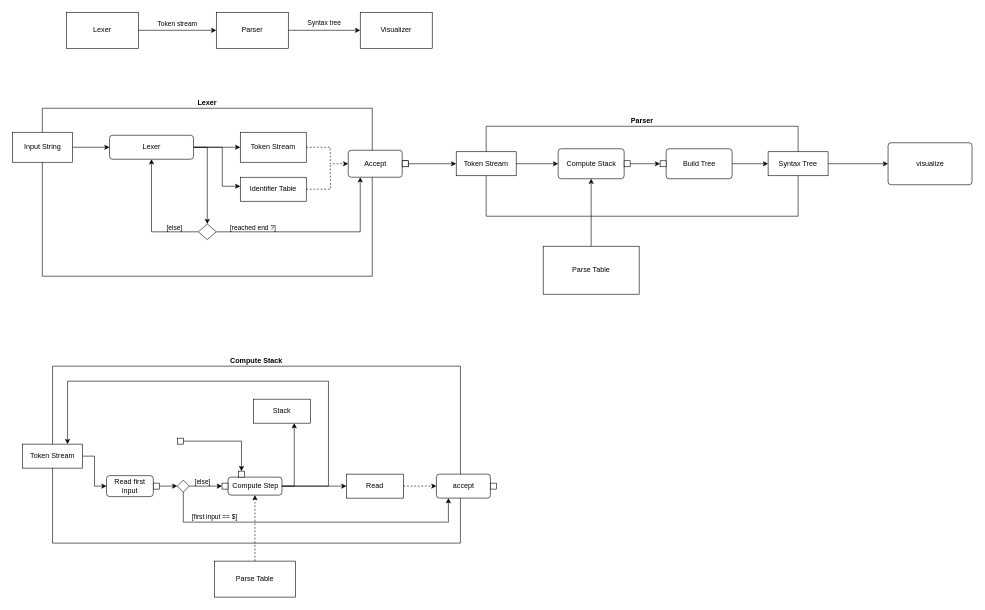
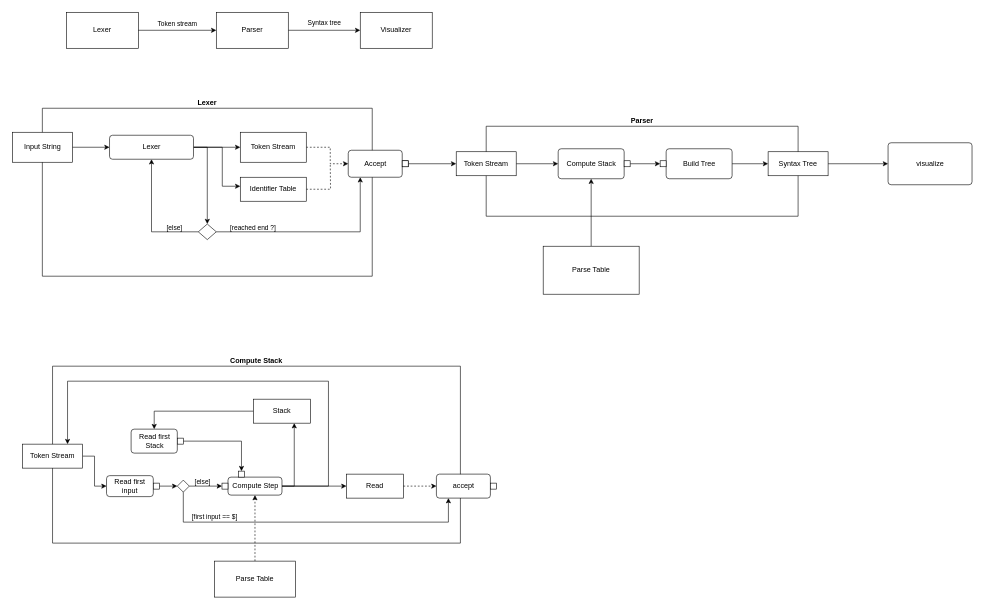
none -> (154, 411)
none -> (154, 441)
